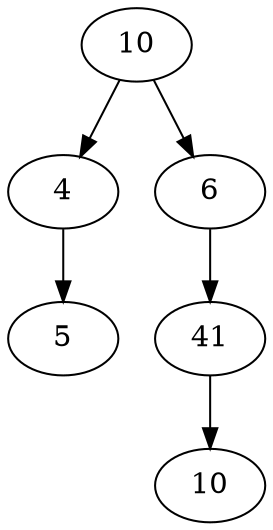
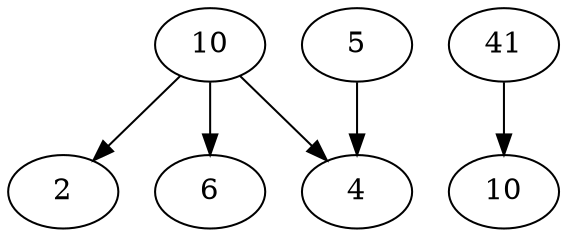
none -> (63, 192)
(63, 255) -> (357, 108)
(210, 255) -> none
